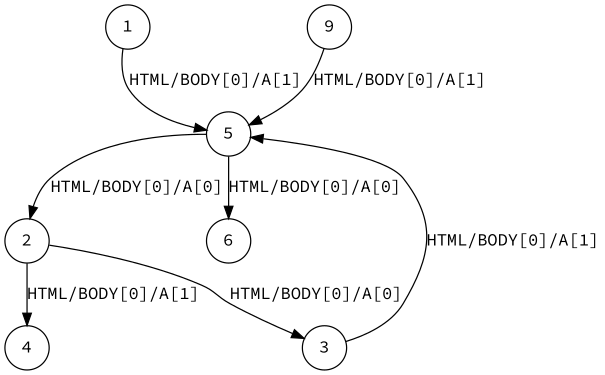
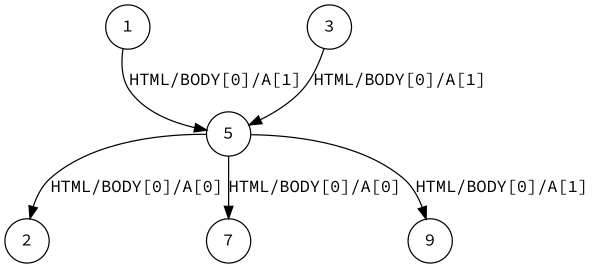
(301, 92) -> (348, 149)
(229, 241) -> (229, 241)
(176, 275) -> none
(27, 348) -> none
